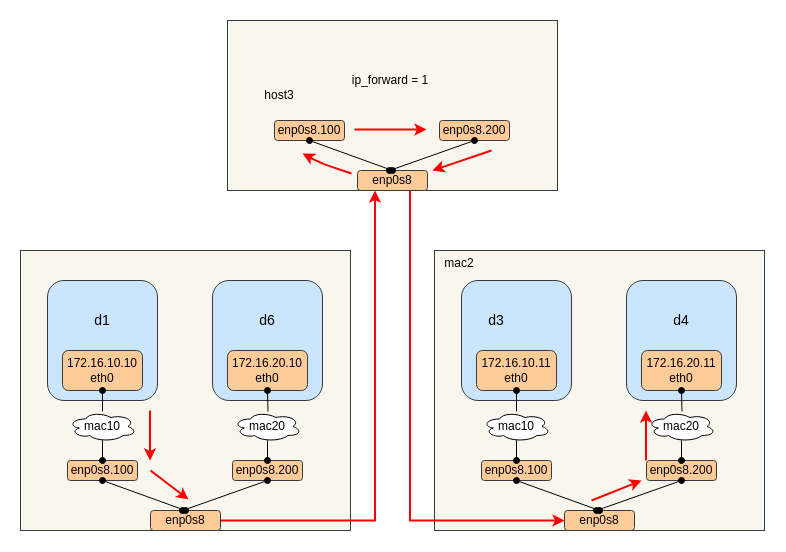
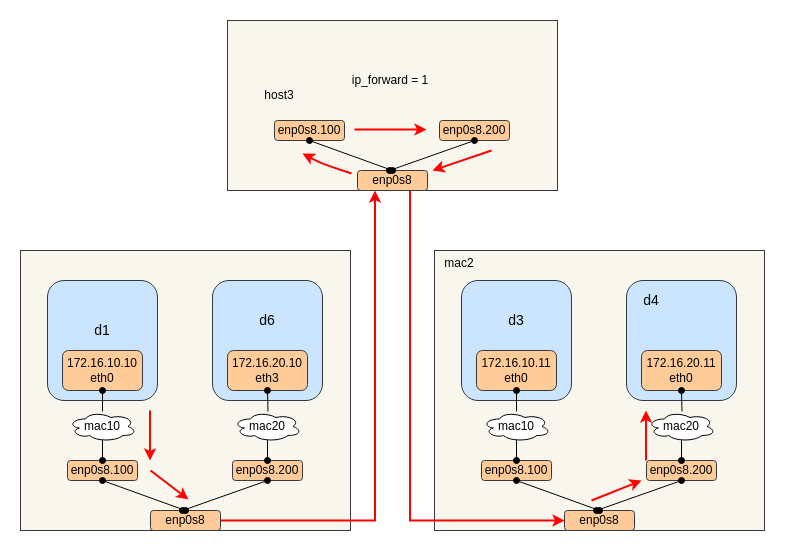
(103, 321) -> (103, 331)
(497, 321) -> (517, 321)
(682, 321) -> (652, 301)
(268, 371) -> (268, 371)
